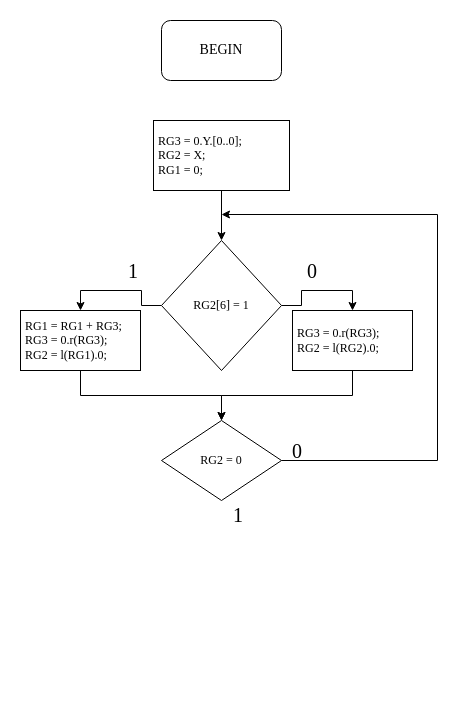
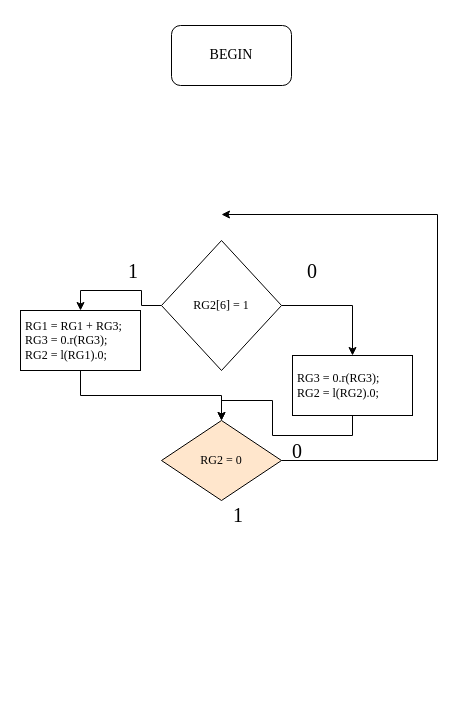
(222, 51) -> (232, 56)
(222, 156) -> none
(222, 212) -> none
(353, 341) -> (353, 386)
(222, 461) -> (222, 461)
